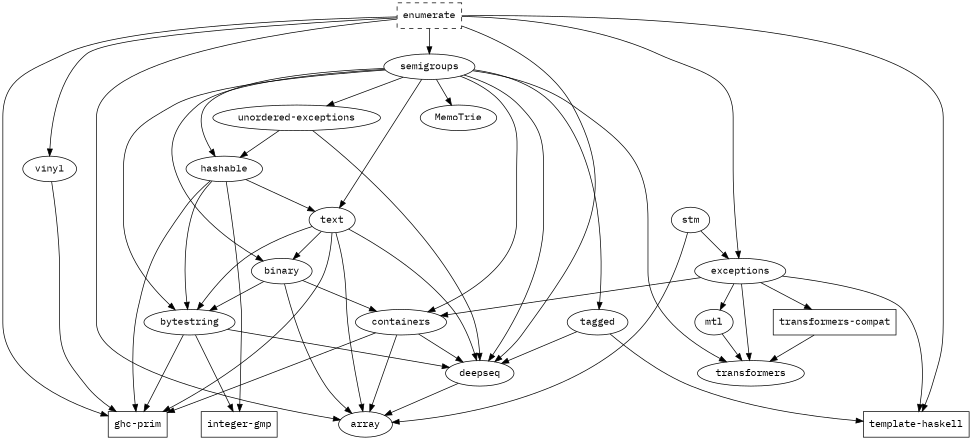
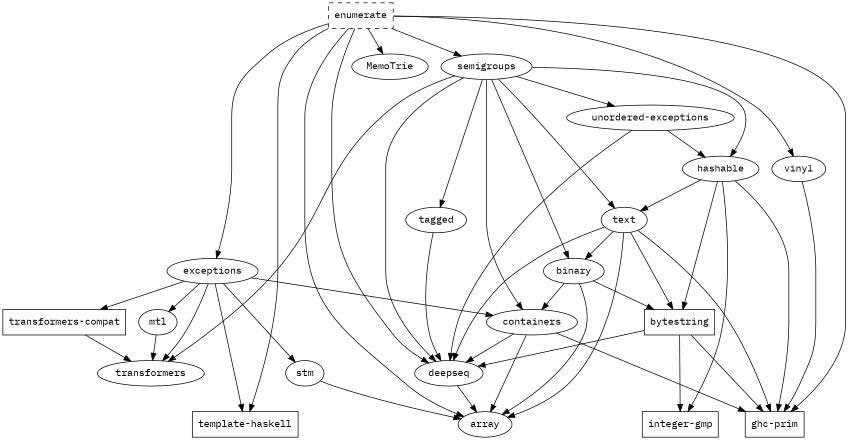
(442, 89) -> (374, 38)
(164, 111) -> none
(712, 242) -> (257, 320)
(189, 322) -> (680, 322)
(725, 398) -> none
